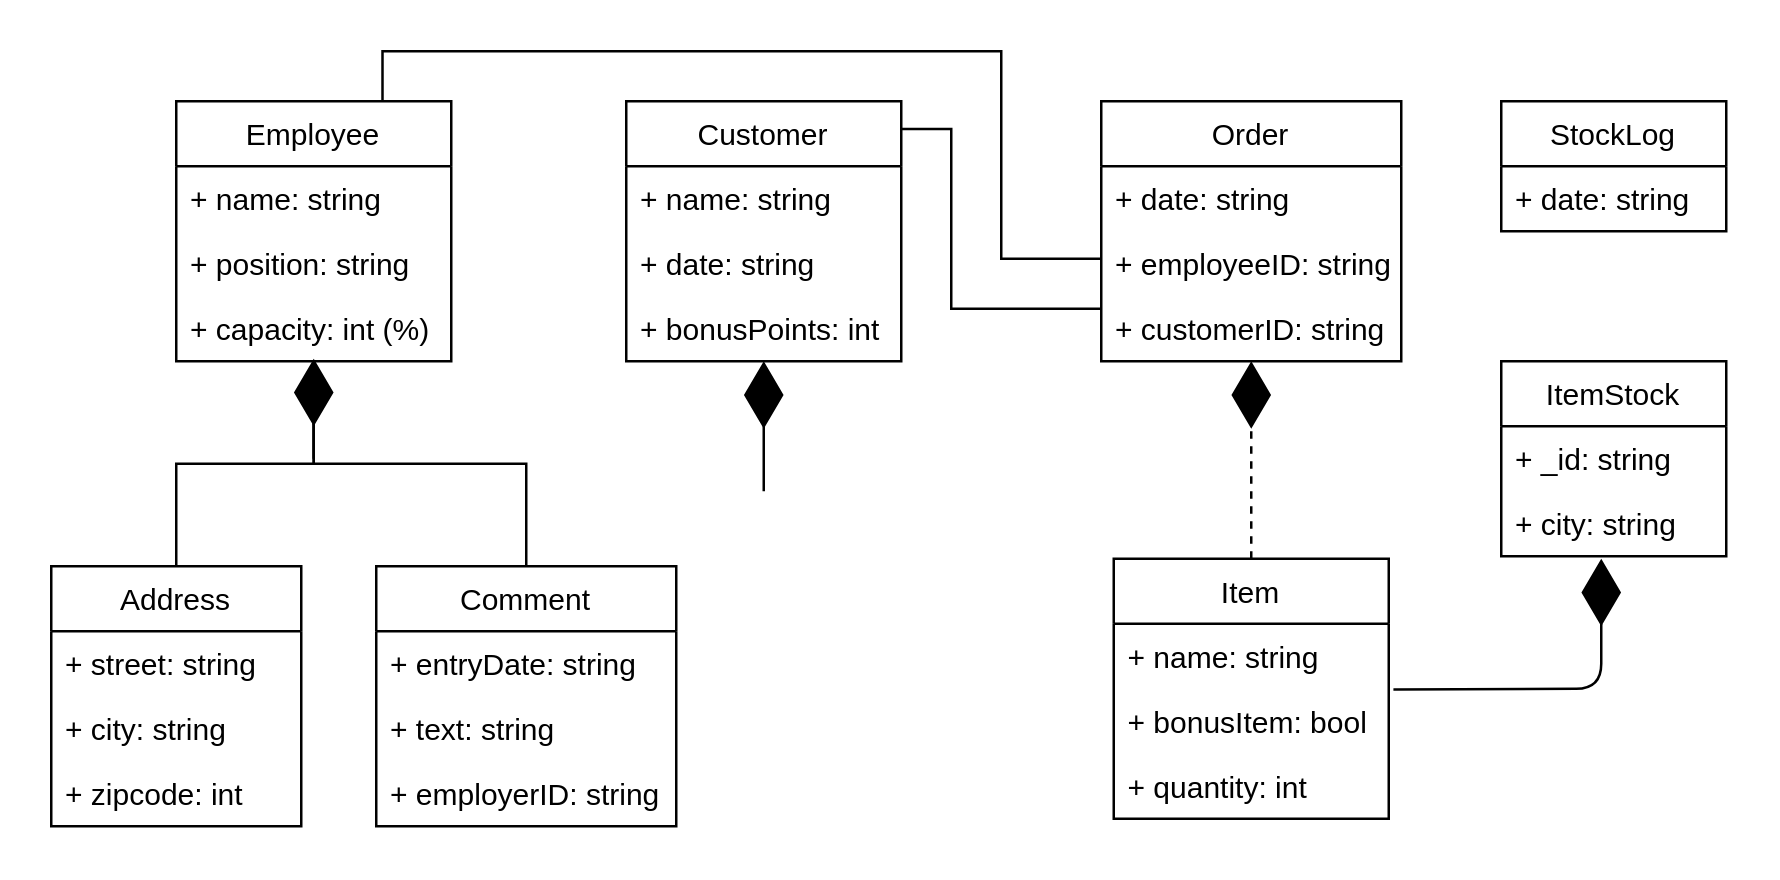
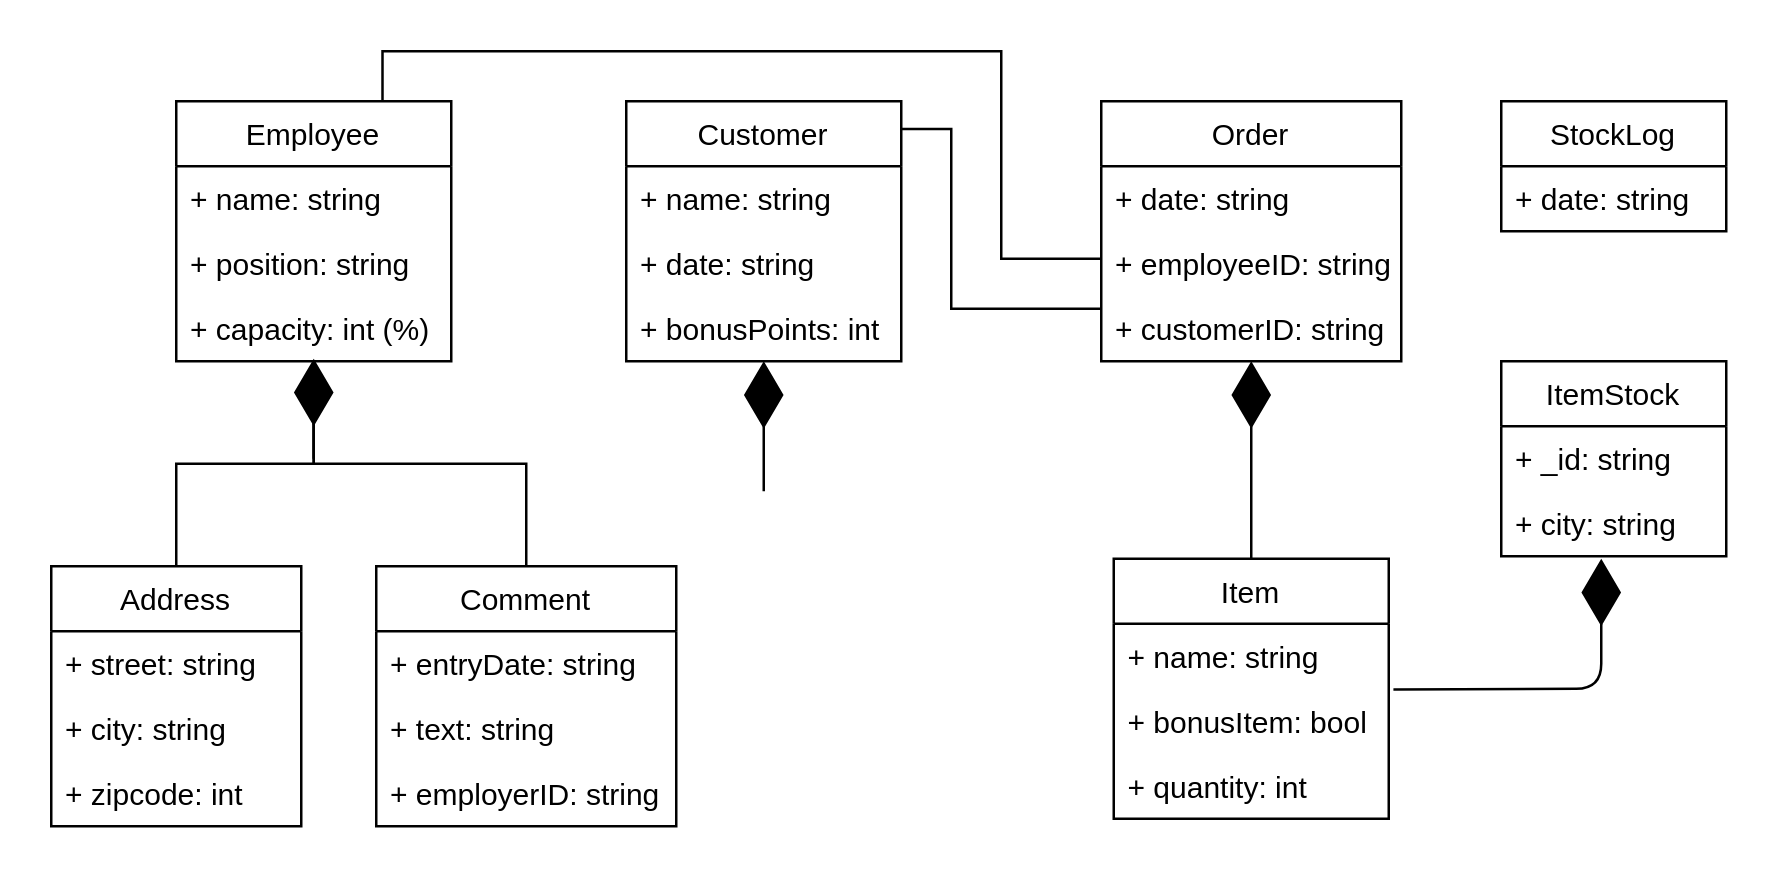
(1251, 489) -> (1251, 489)
